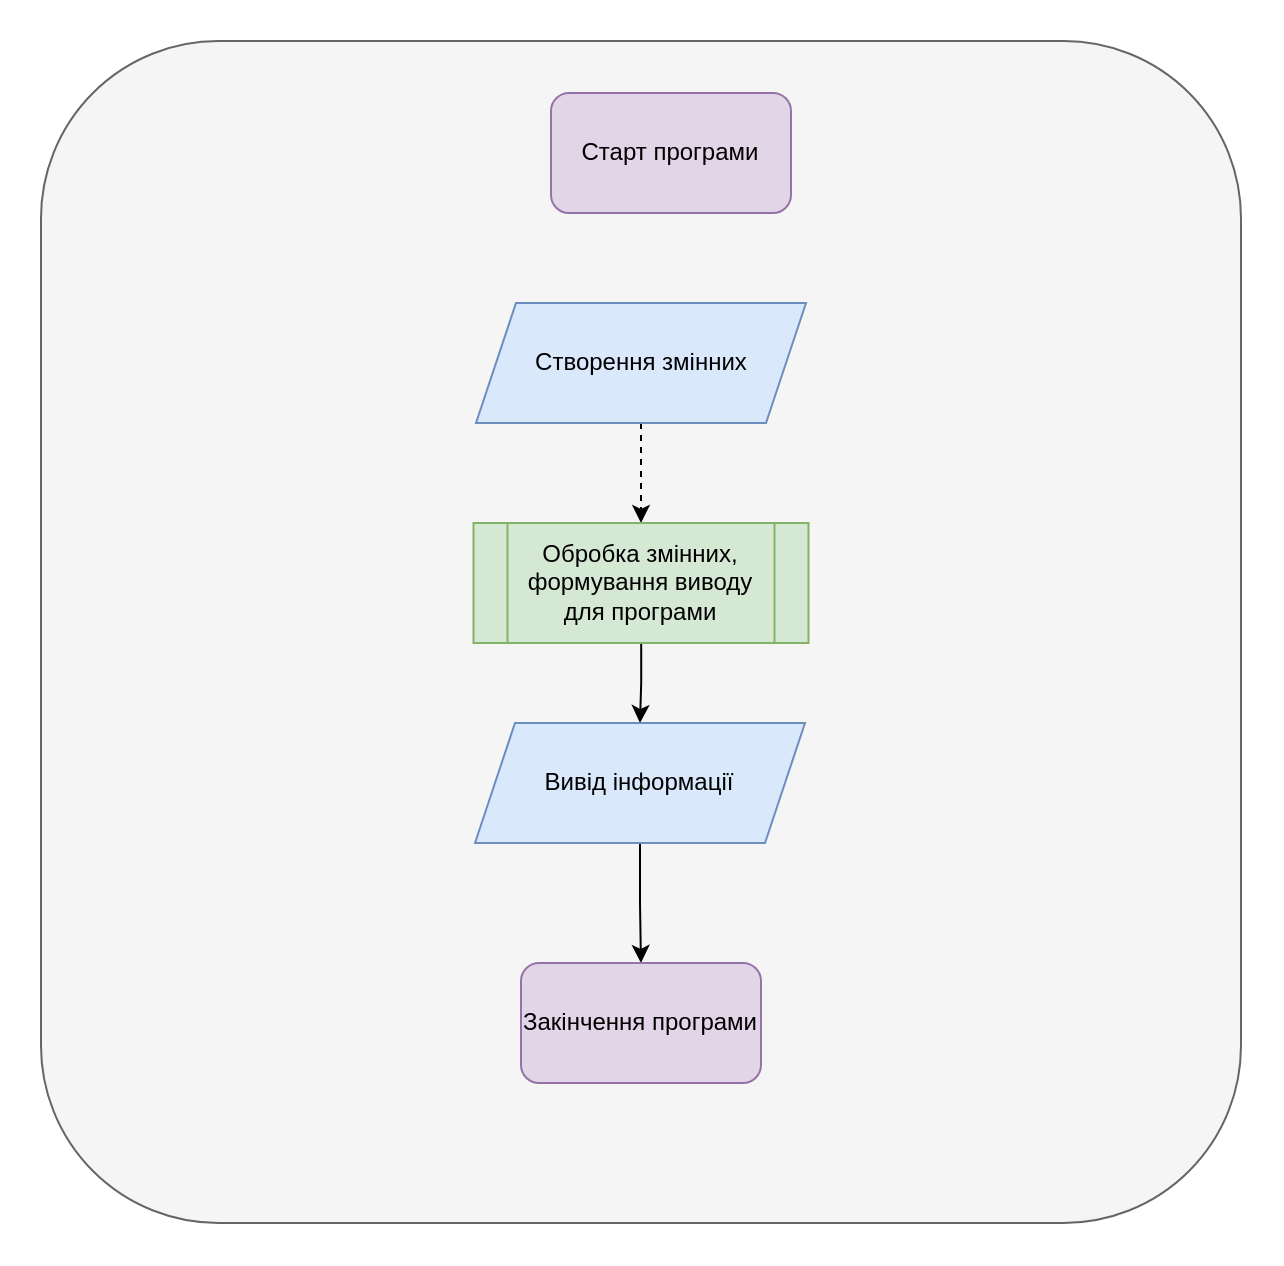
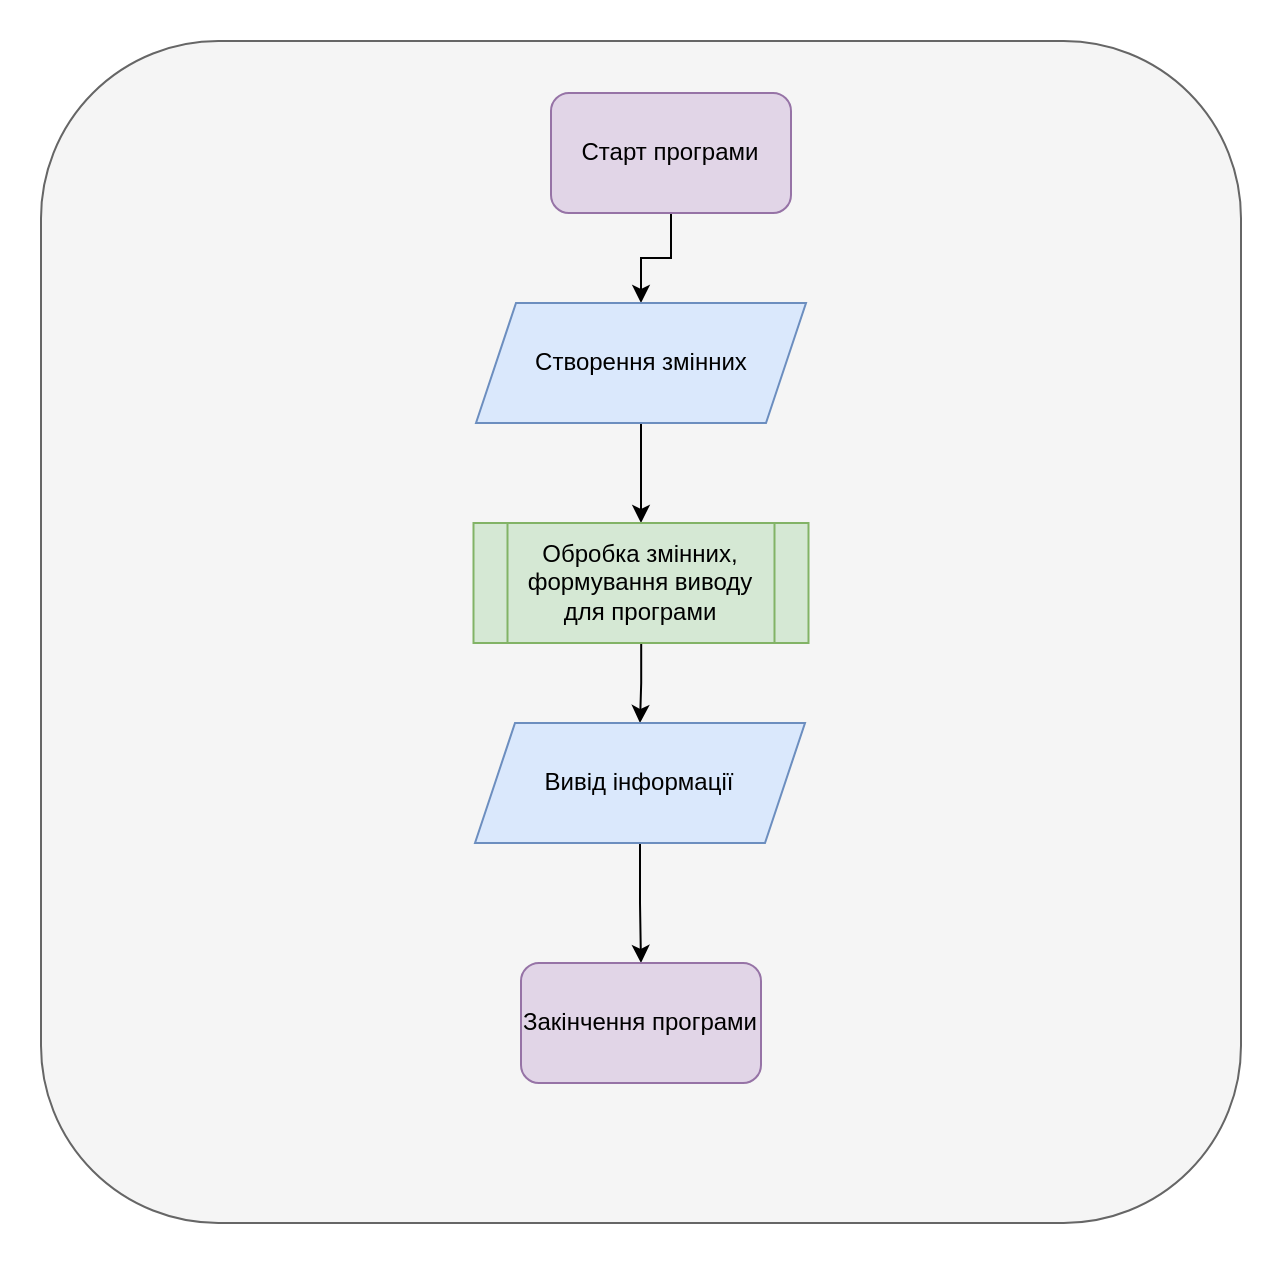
none -> (663, 258)
(641, 467) -> (641, 467)
